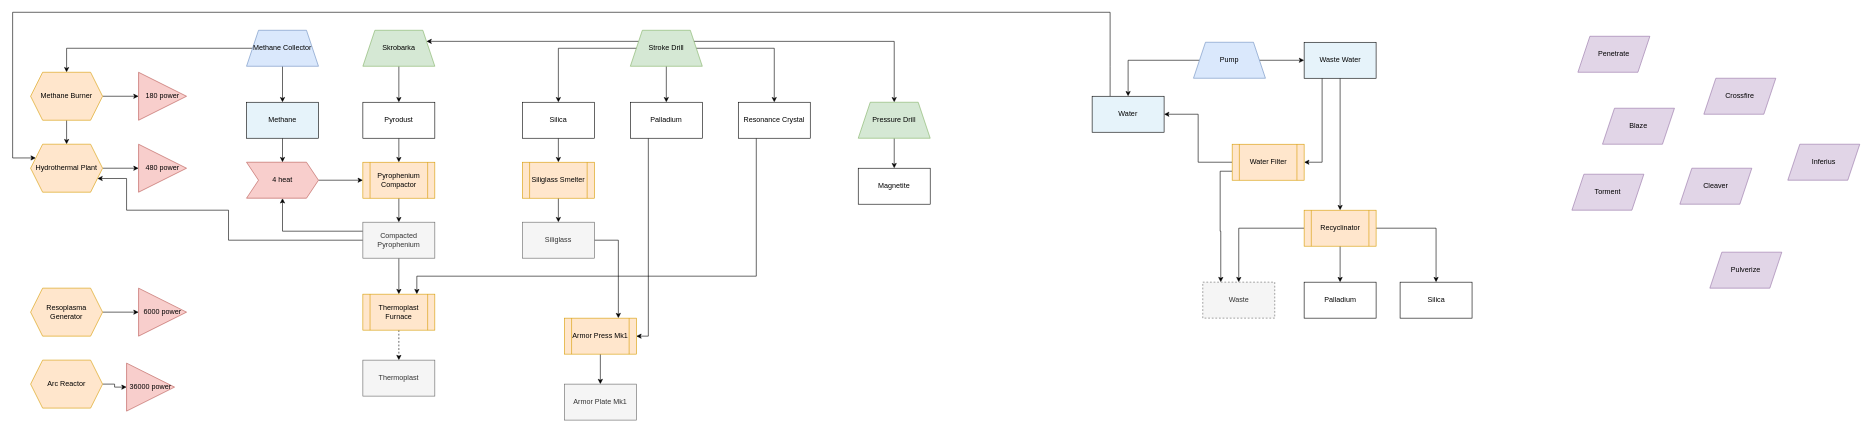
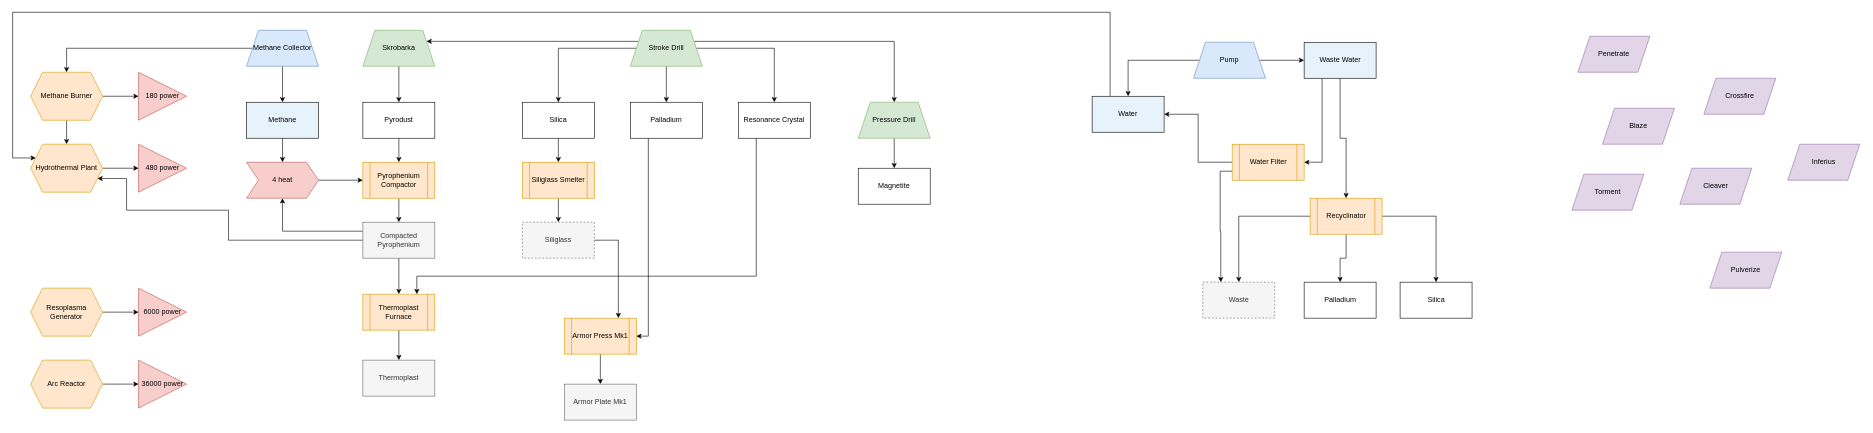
(1340, 228) -> (1346, 216)
(558, 240) -> (558, 240)
(399, 343) -> (399, 343)
(150, 387) -> (162, 384)
